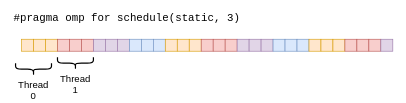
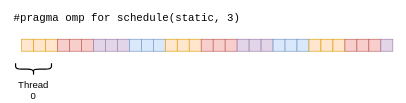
(75, 63) -> none
